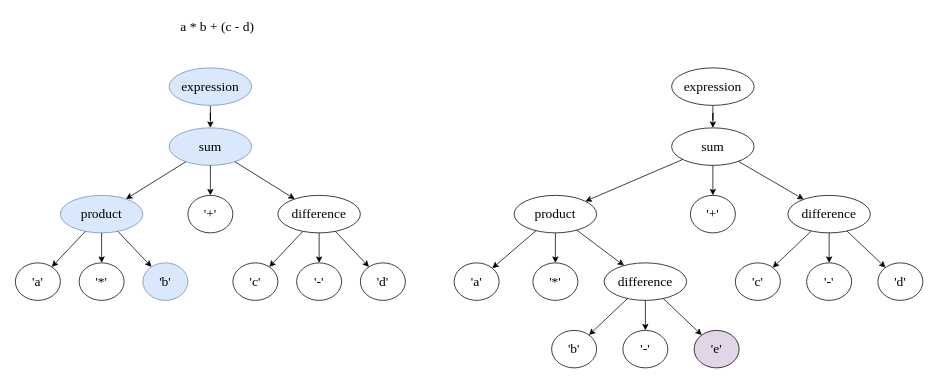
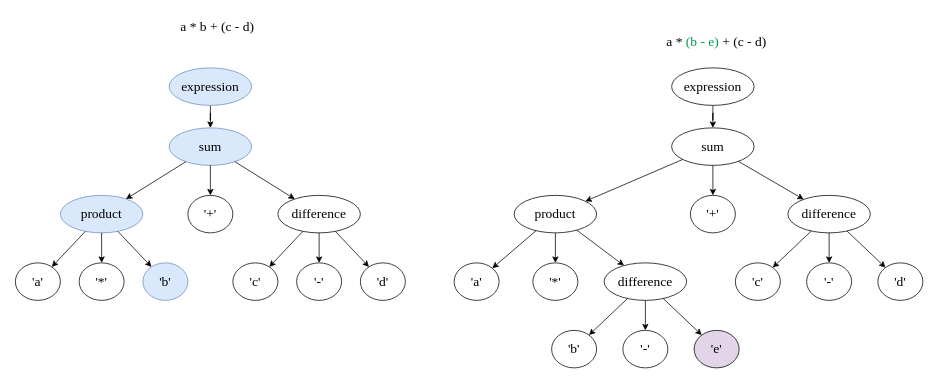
none -> (717, 42)
